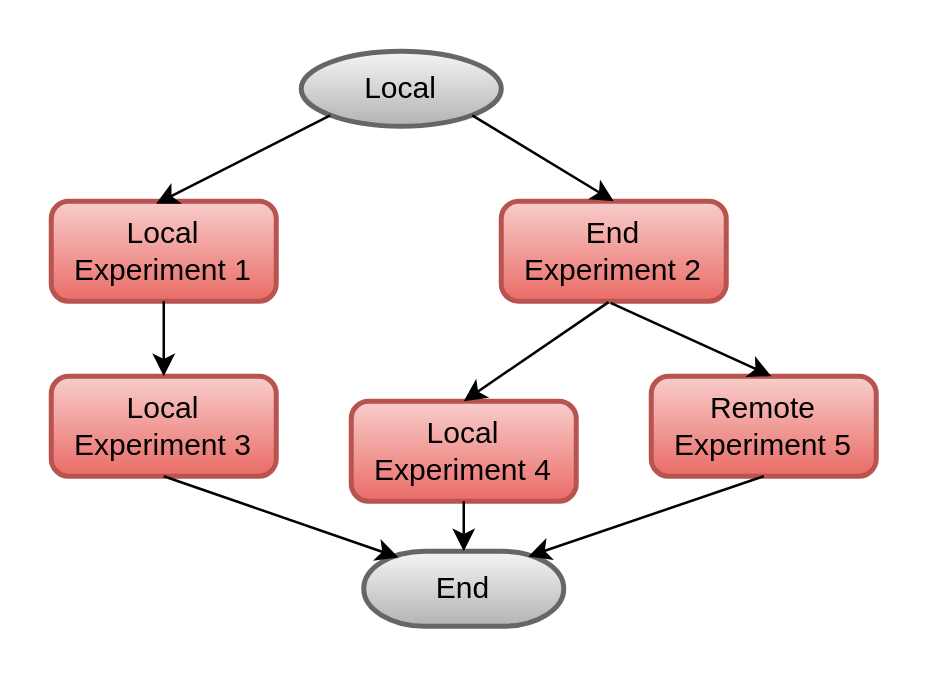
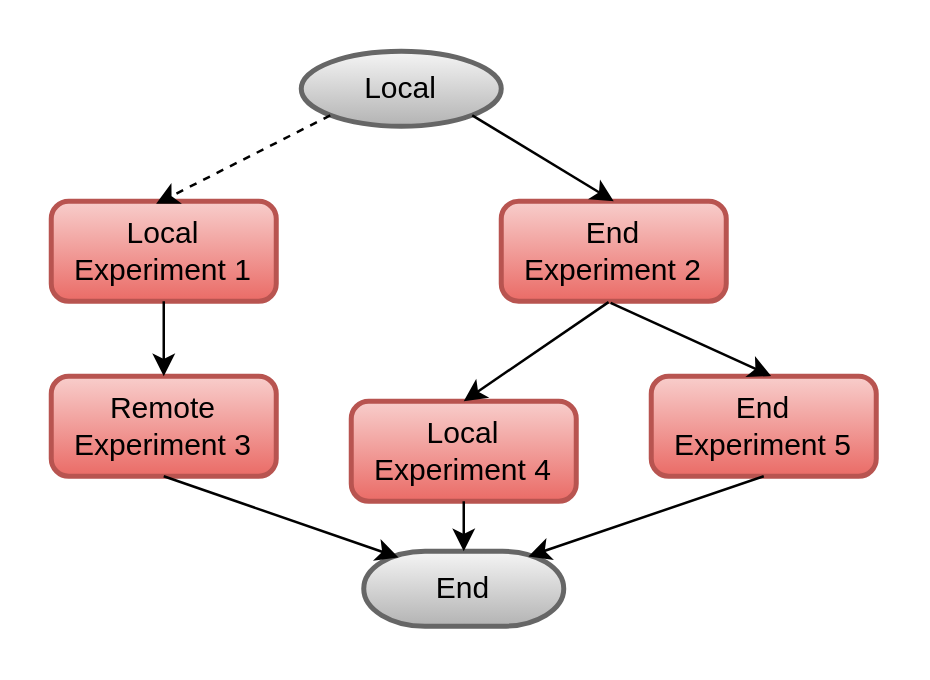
(248, 157) -> (248, 157)
(164, 426) -> (164, 426)
(764, 426) -> (764, 426)
